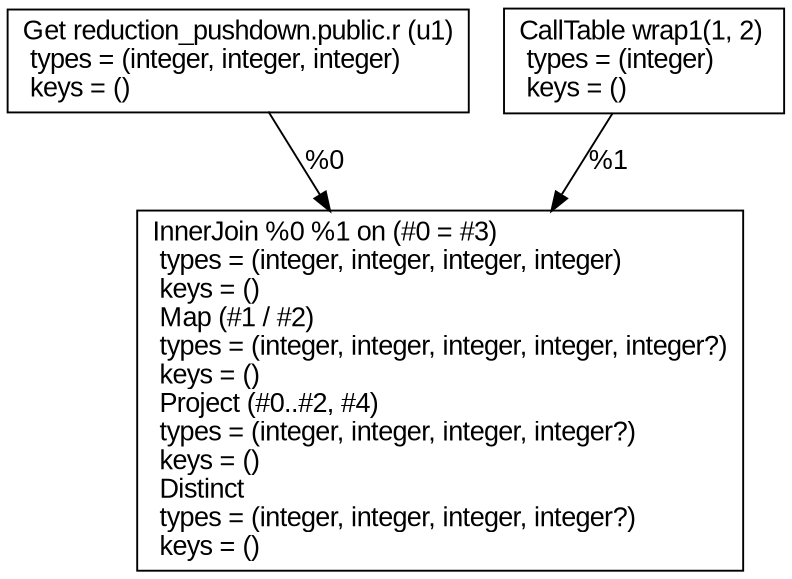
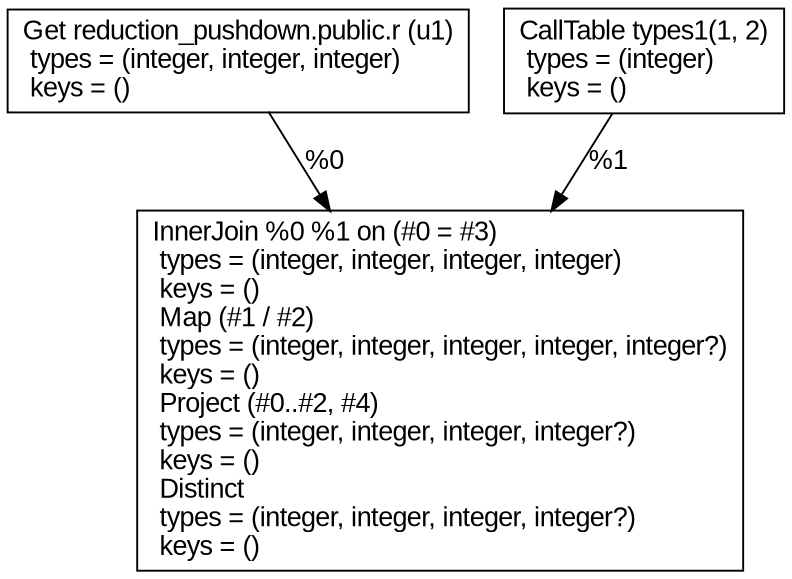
(644, 61) -> (644, 61)
